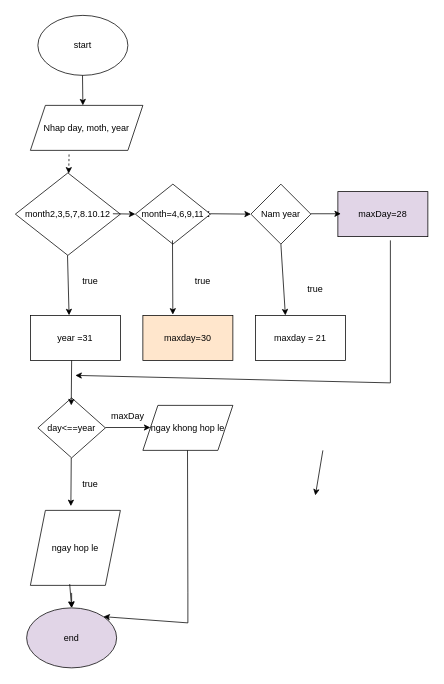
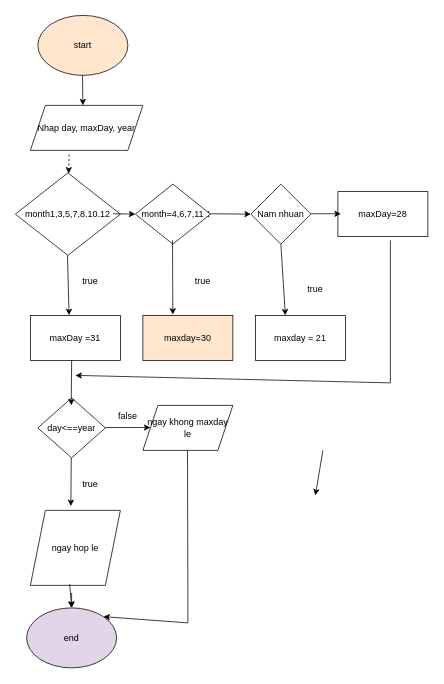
(83, 45) -> (83, 45)
(87, 128) -> (87, 128)
(68, 214) -> (68, 214)
(173, 214) -> (173, 214)
(281, 214) -> (281, 214)
(383, 214) -> (383, 214)
(75, 338) -> (75, 338)
(128, 417) -> (128, 417)
(188, 428) -> (188, 428)
